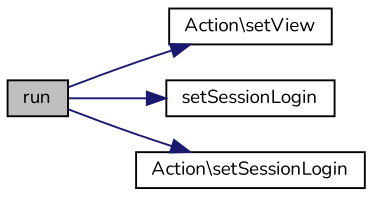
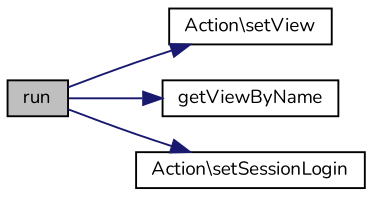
(250, 98) -> (250, 98)
